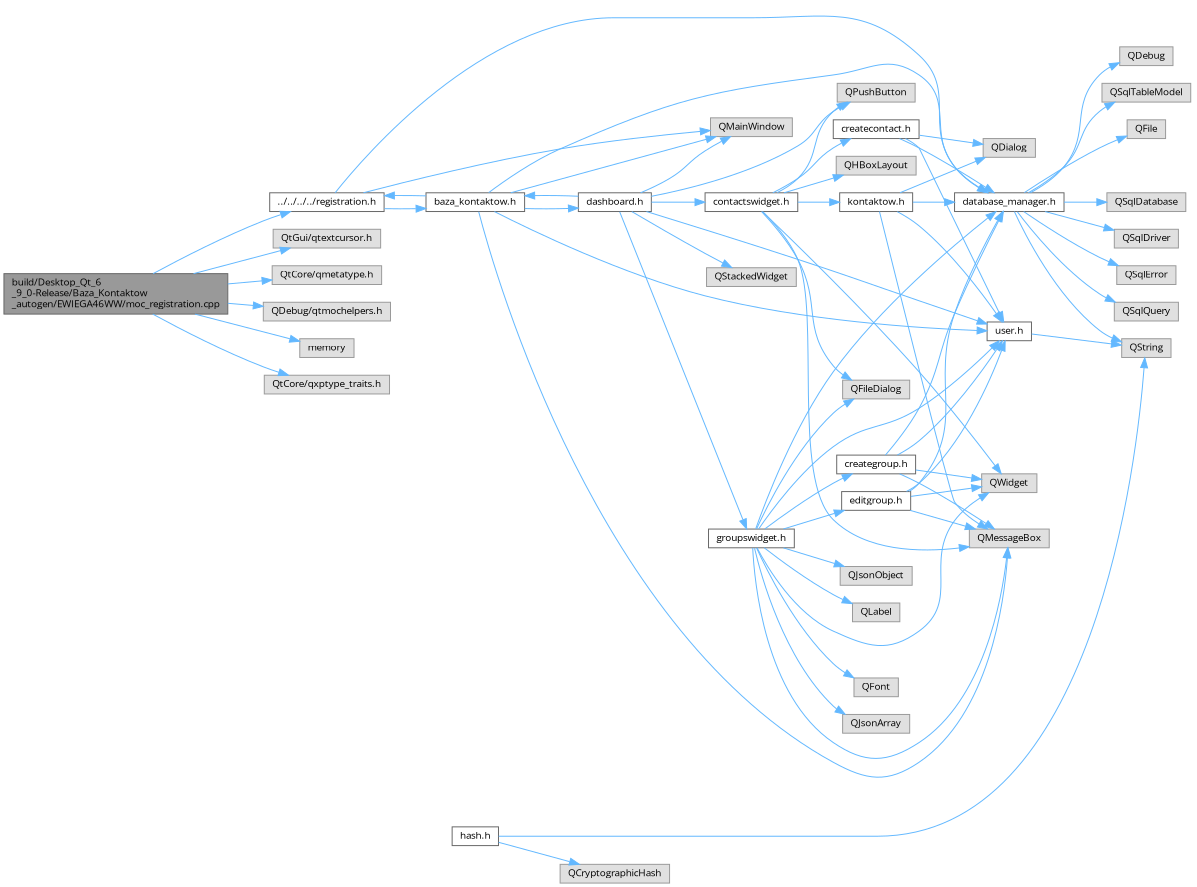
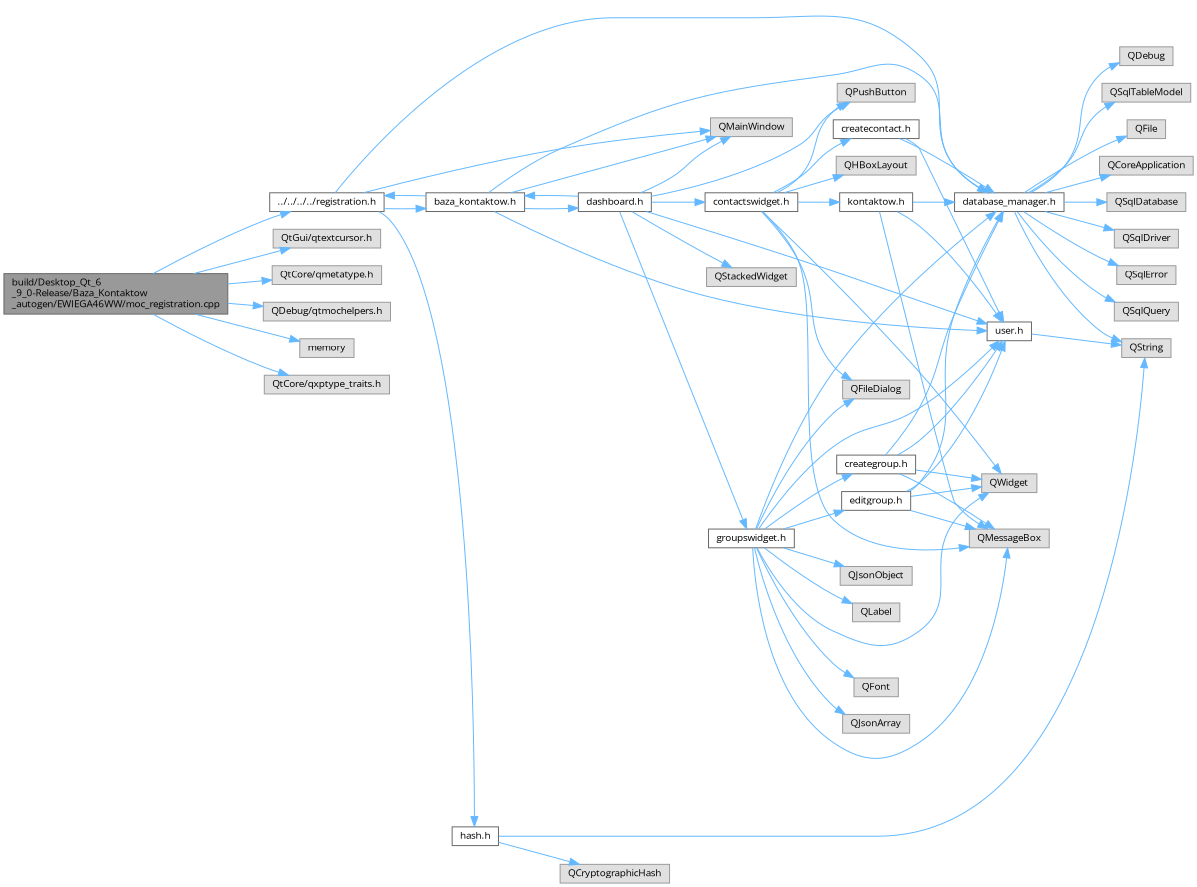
(1009, 148) -> none
none -> (1146, 166)
none -> (461, 506)
(700, 651) -> none
